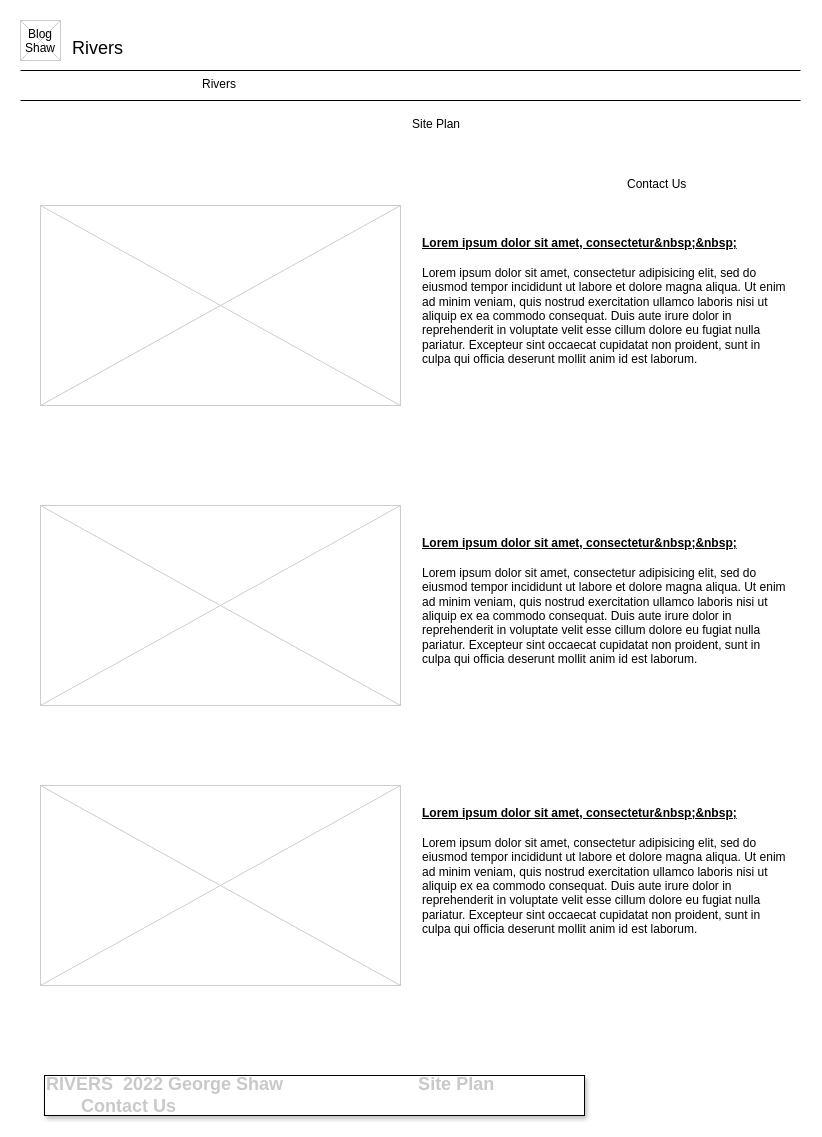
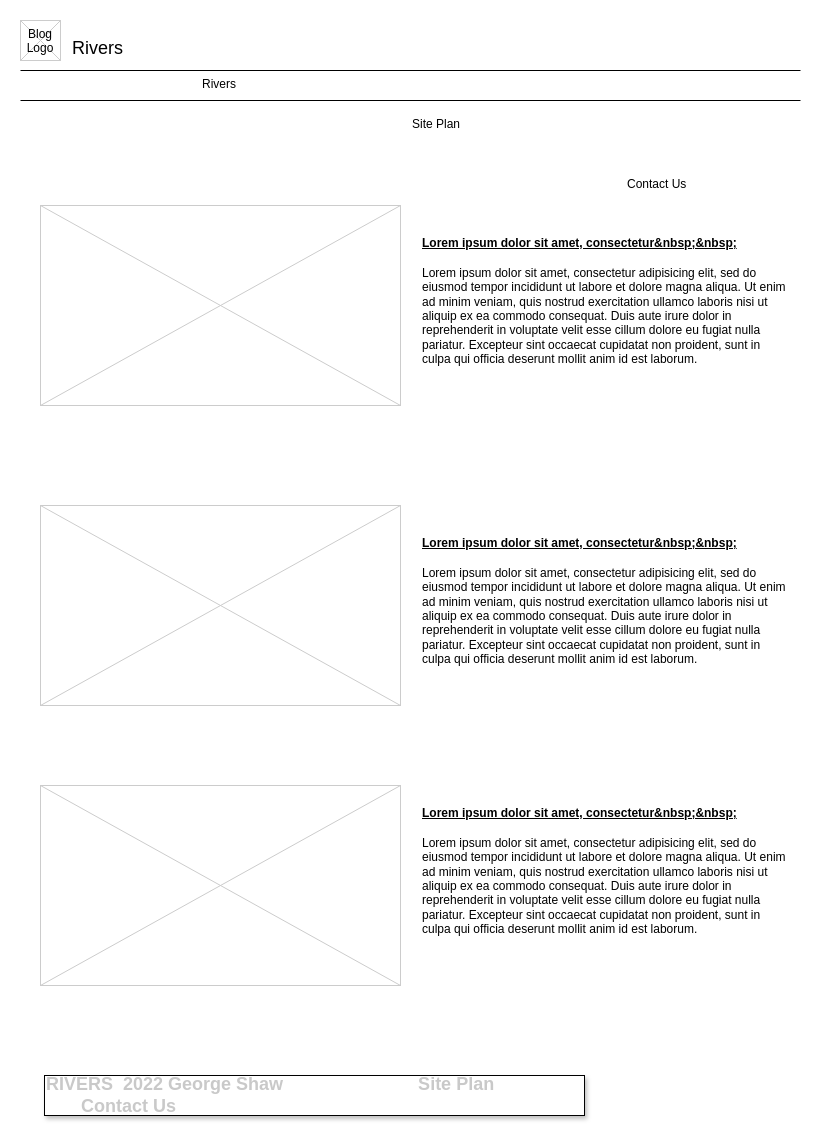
(40, 34) -> (40, 34)
